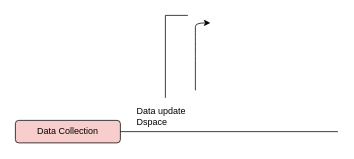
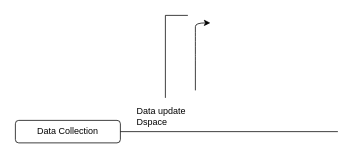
(68, 132) -> (68, 132)
